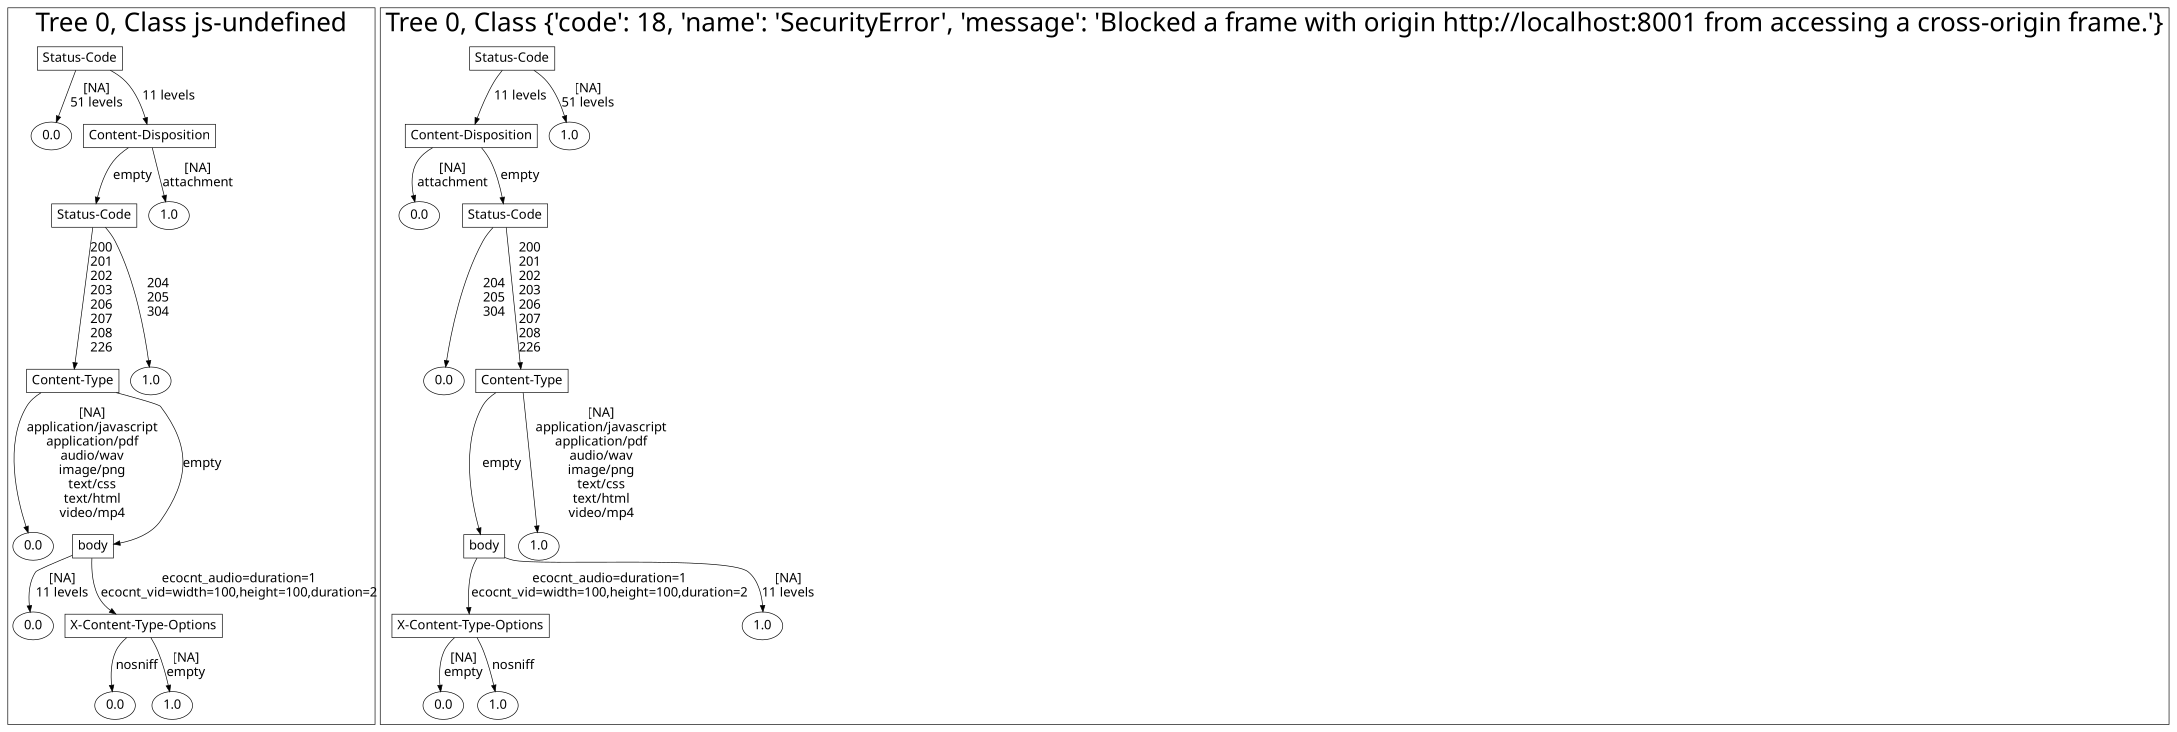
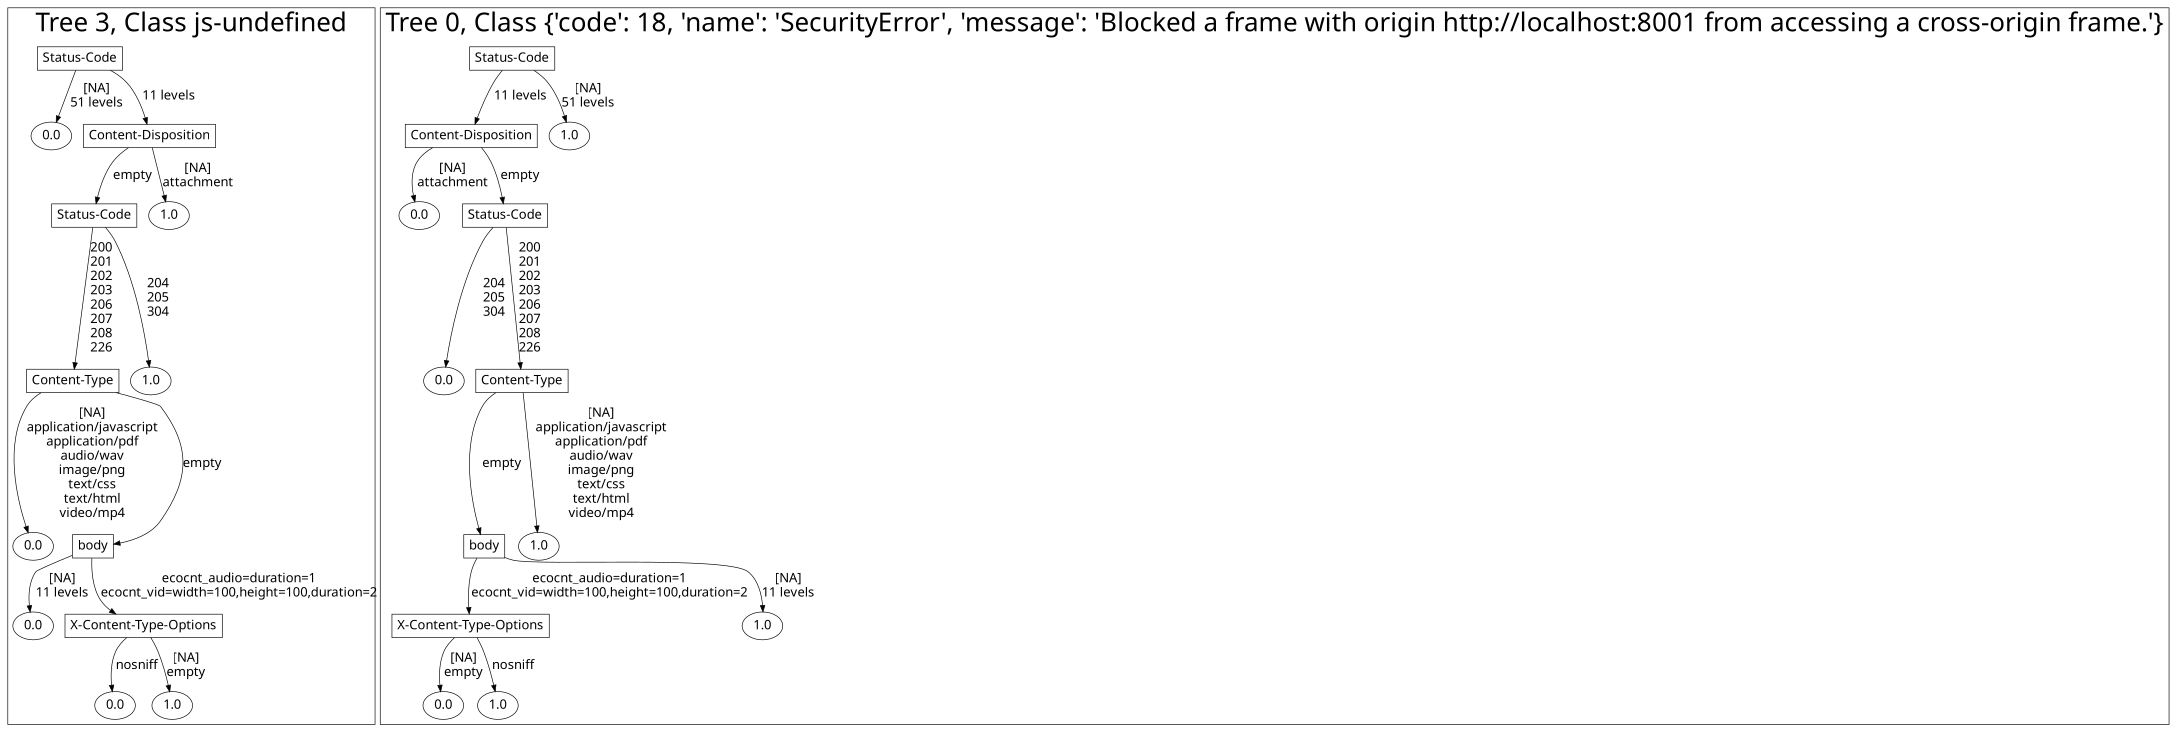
(191, 25) -> (191, 25)
